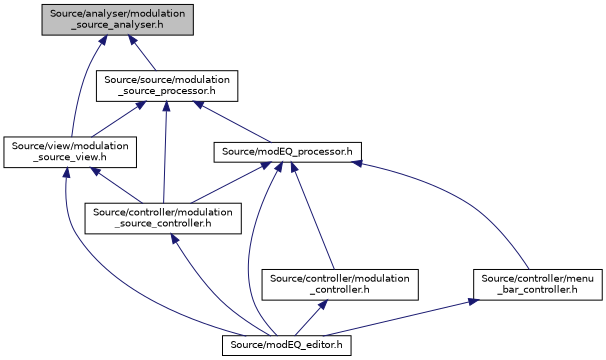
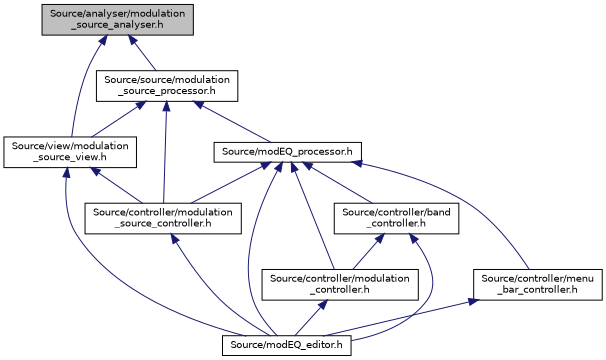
none -> (397, 219)
